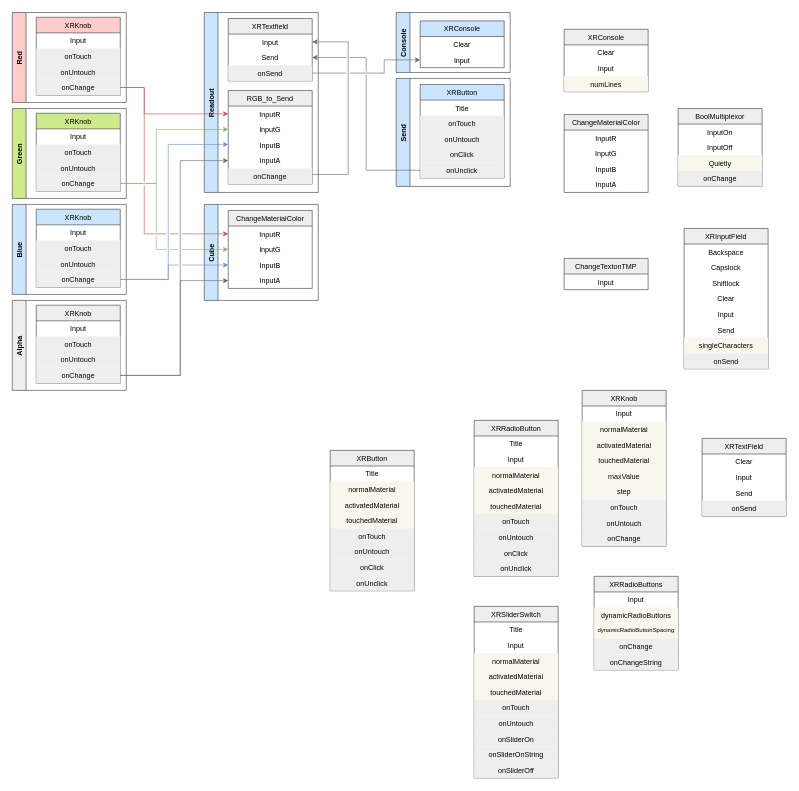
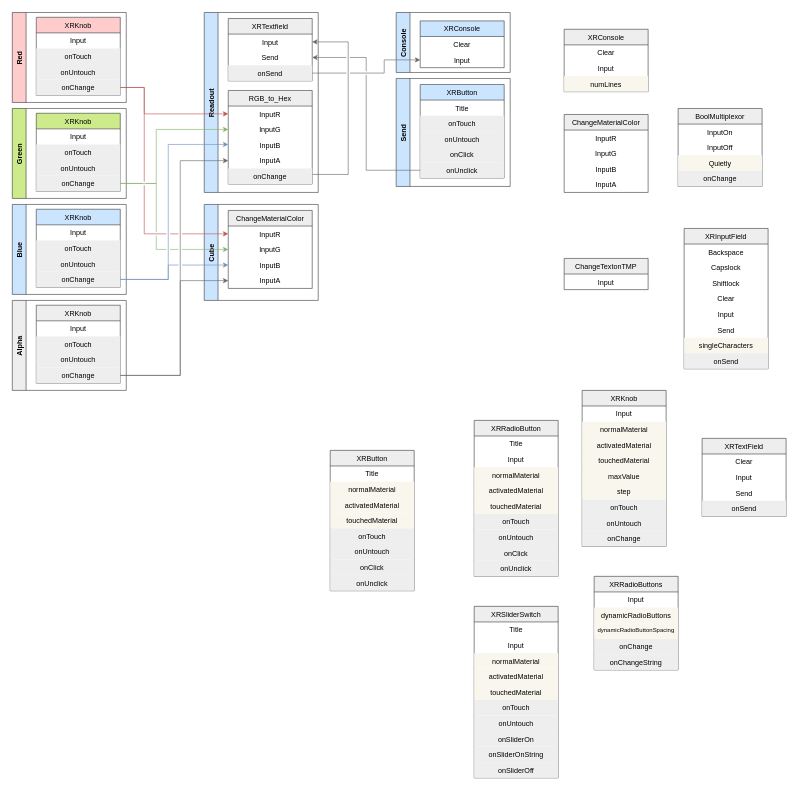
(270, 98) -> (270, 98)
